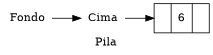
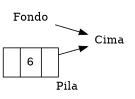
(135, 18) -> (69, 52)
